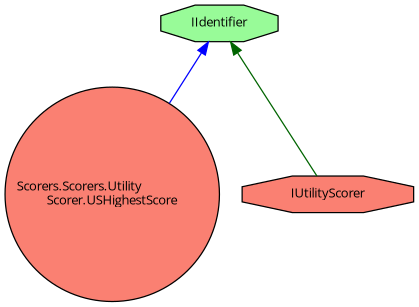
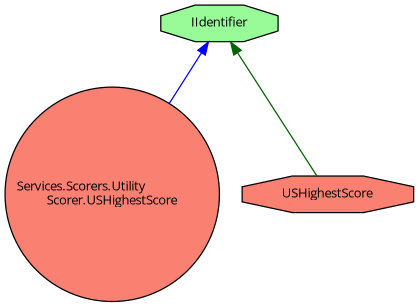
(112, 194) -> (112, 194)
(328, 194) -> (328, 194)
